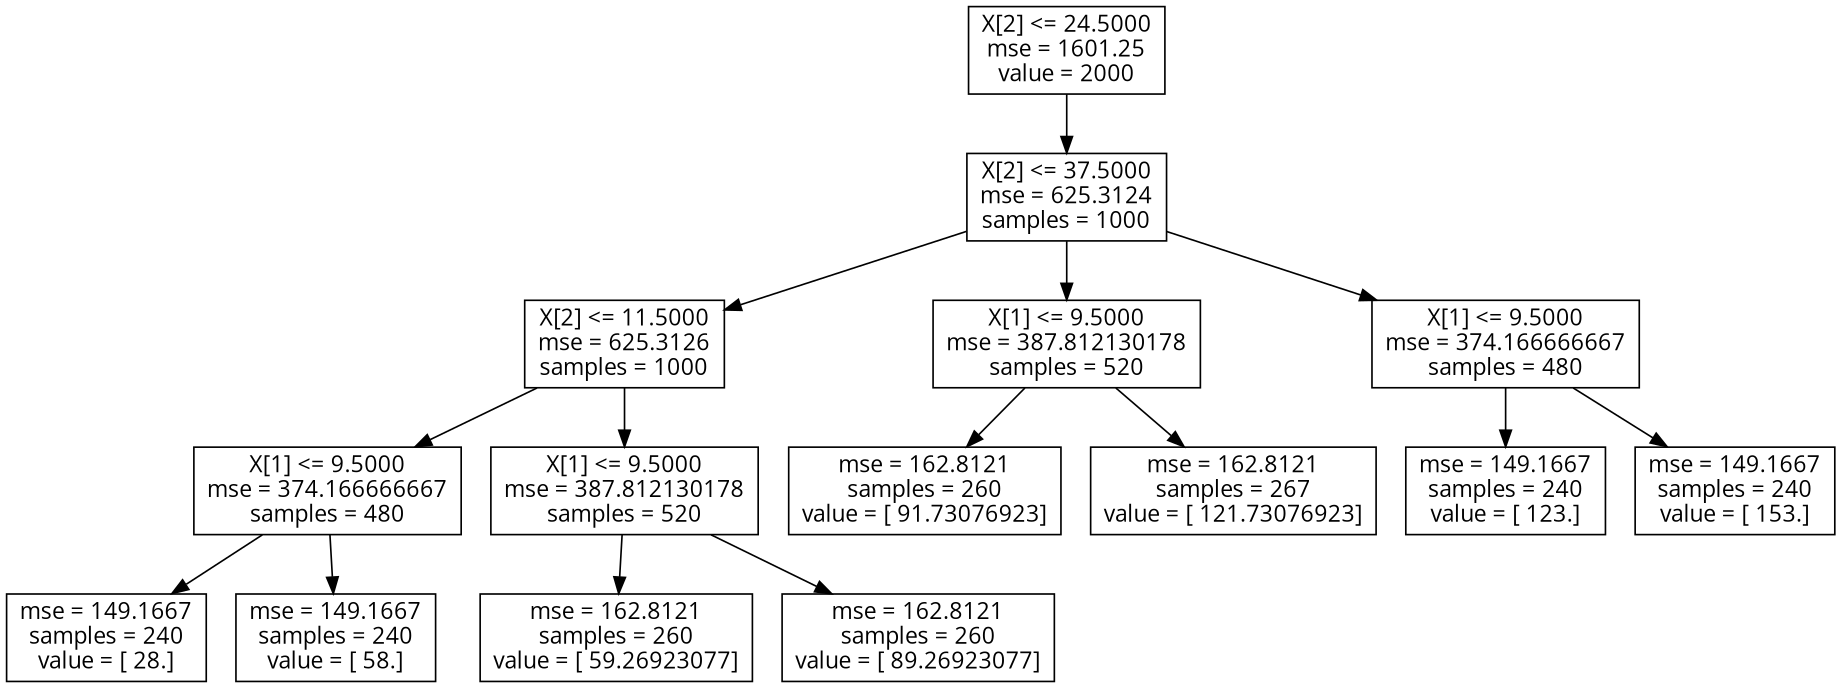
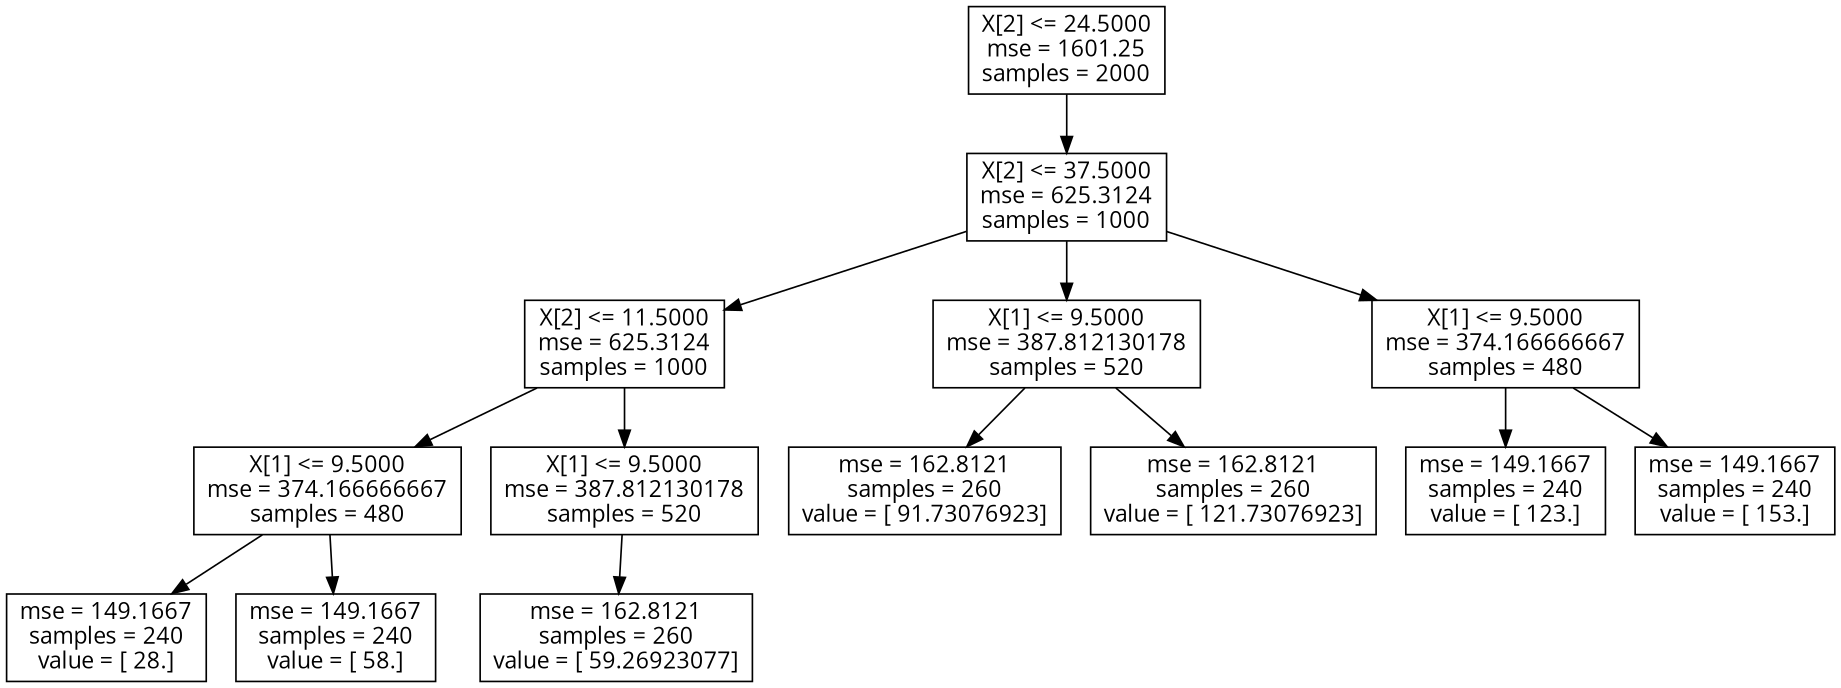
(1067, 50) -> (1067, 50)
(625, 344) -> (625, 344)
(1233, 491) -> (1233, 491)
(918, 638) -> none
